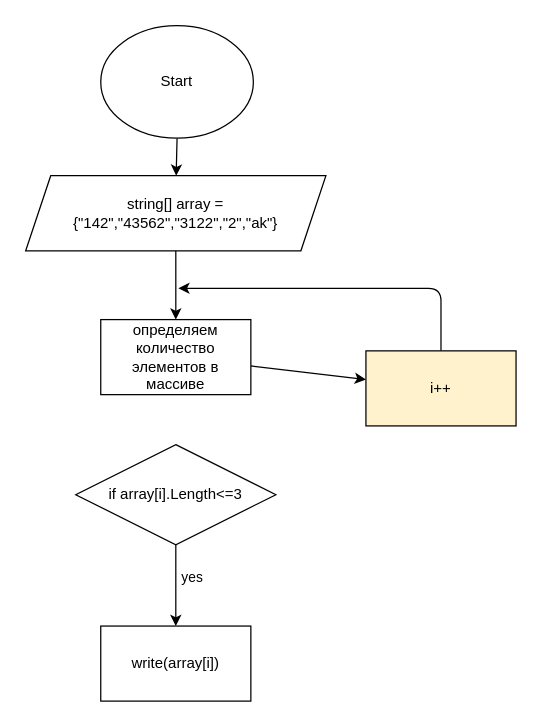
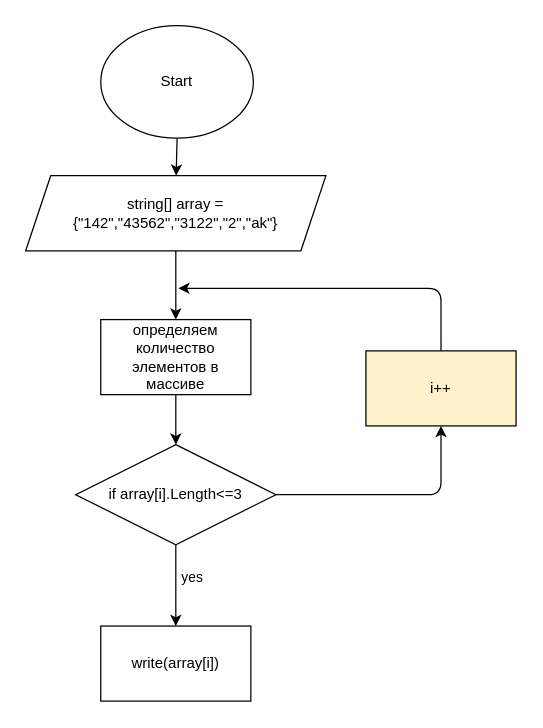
(304, 372) -> (176, 415)
none -> (383, 494)
